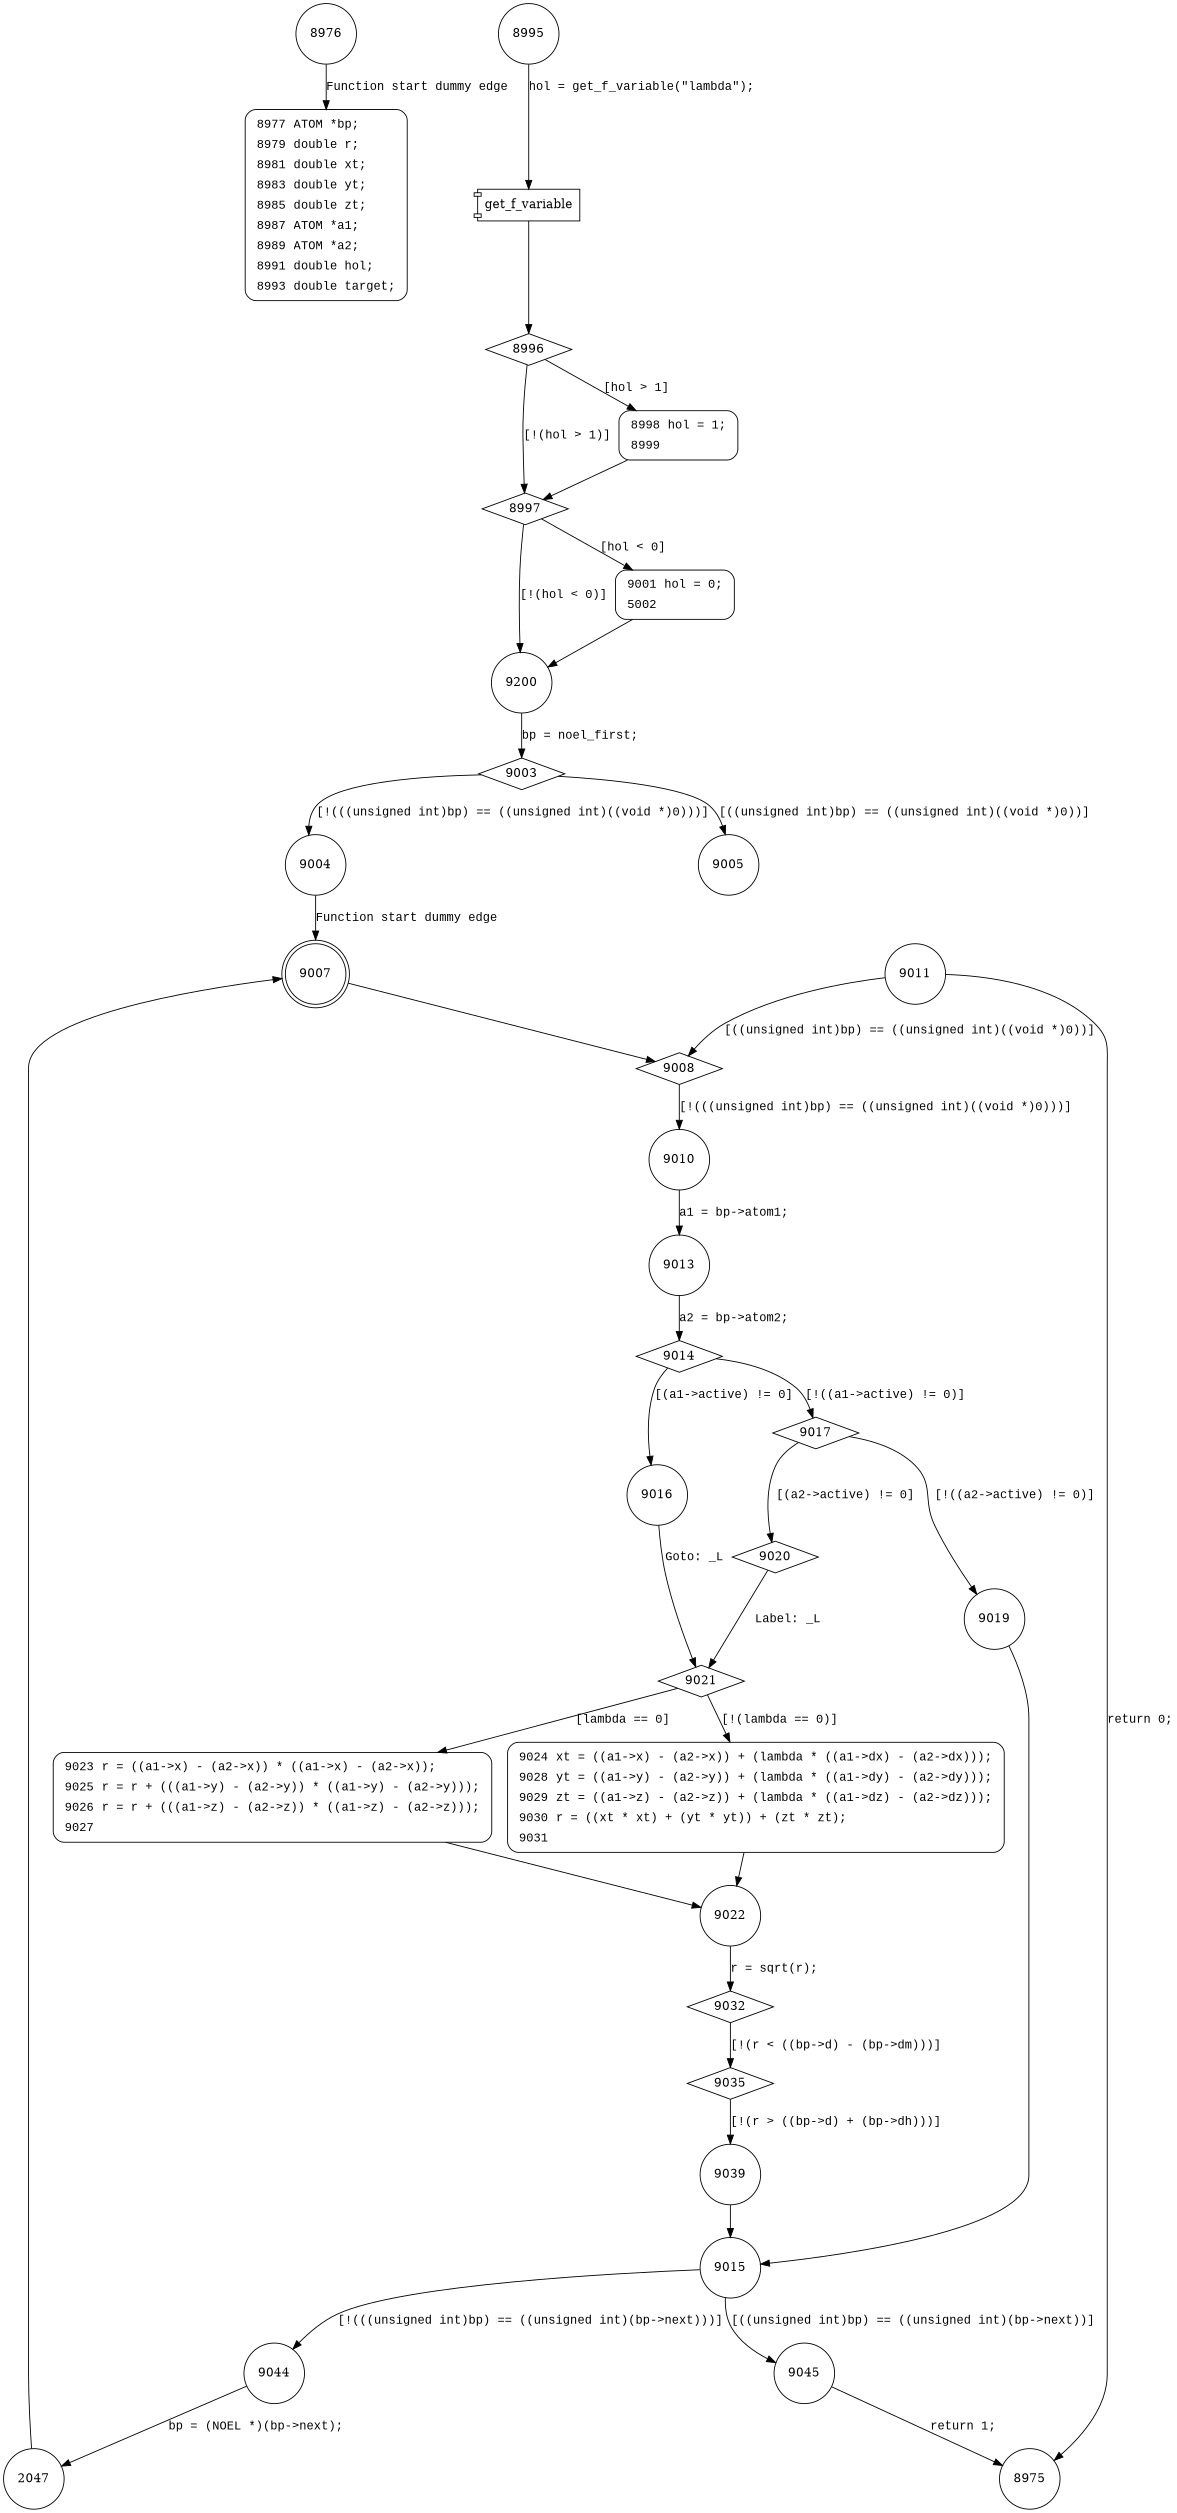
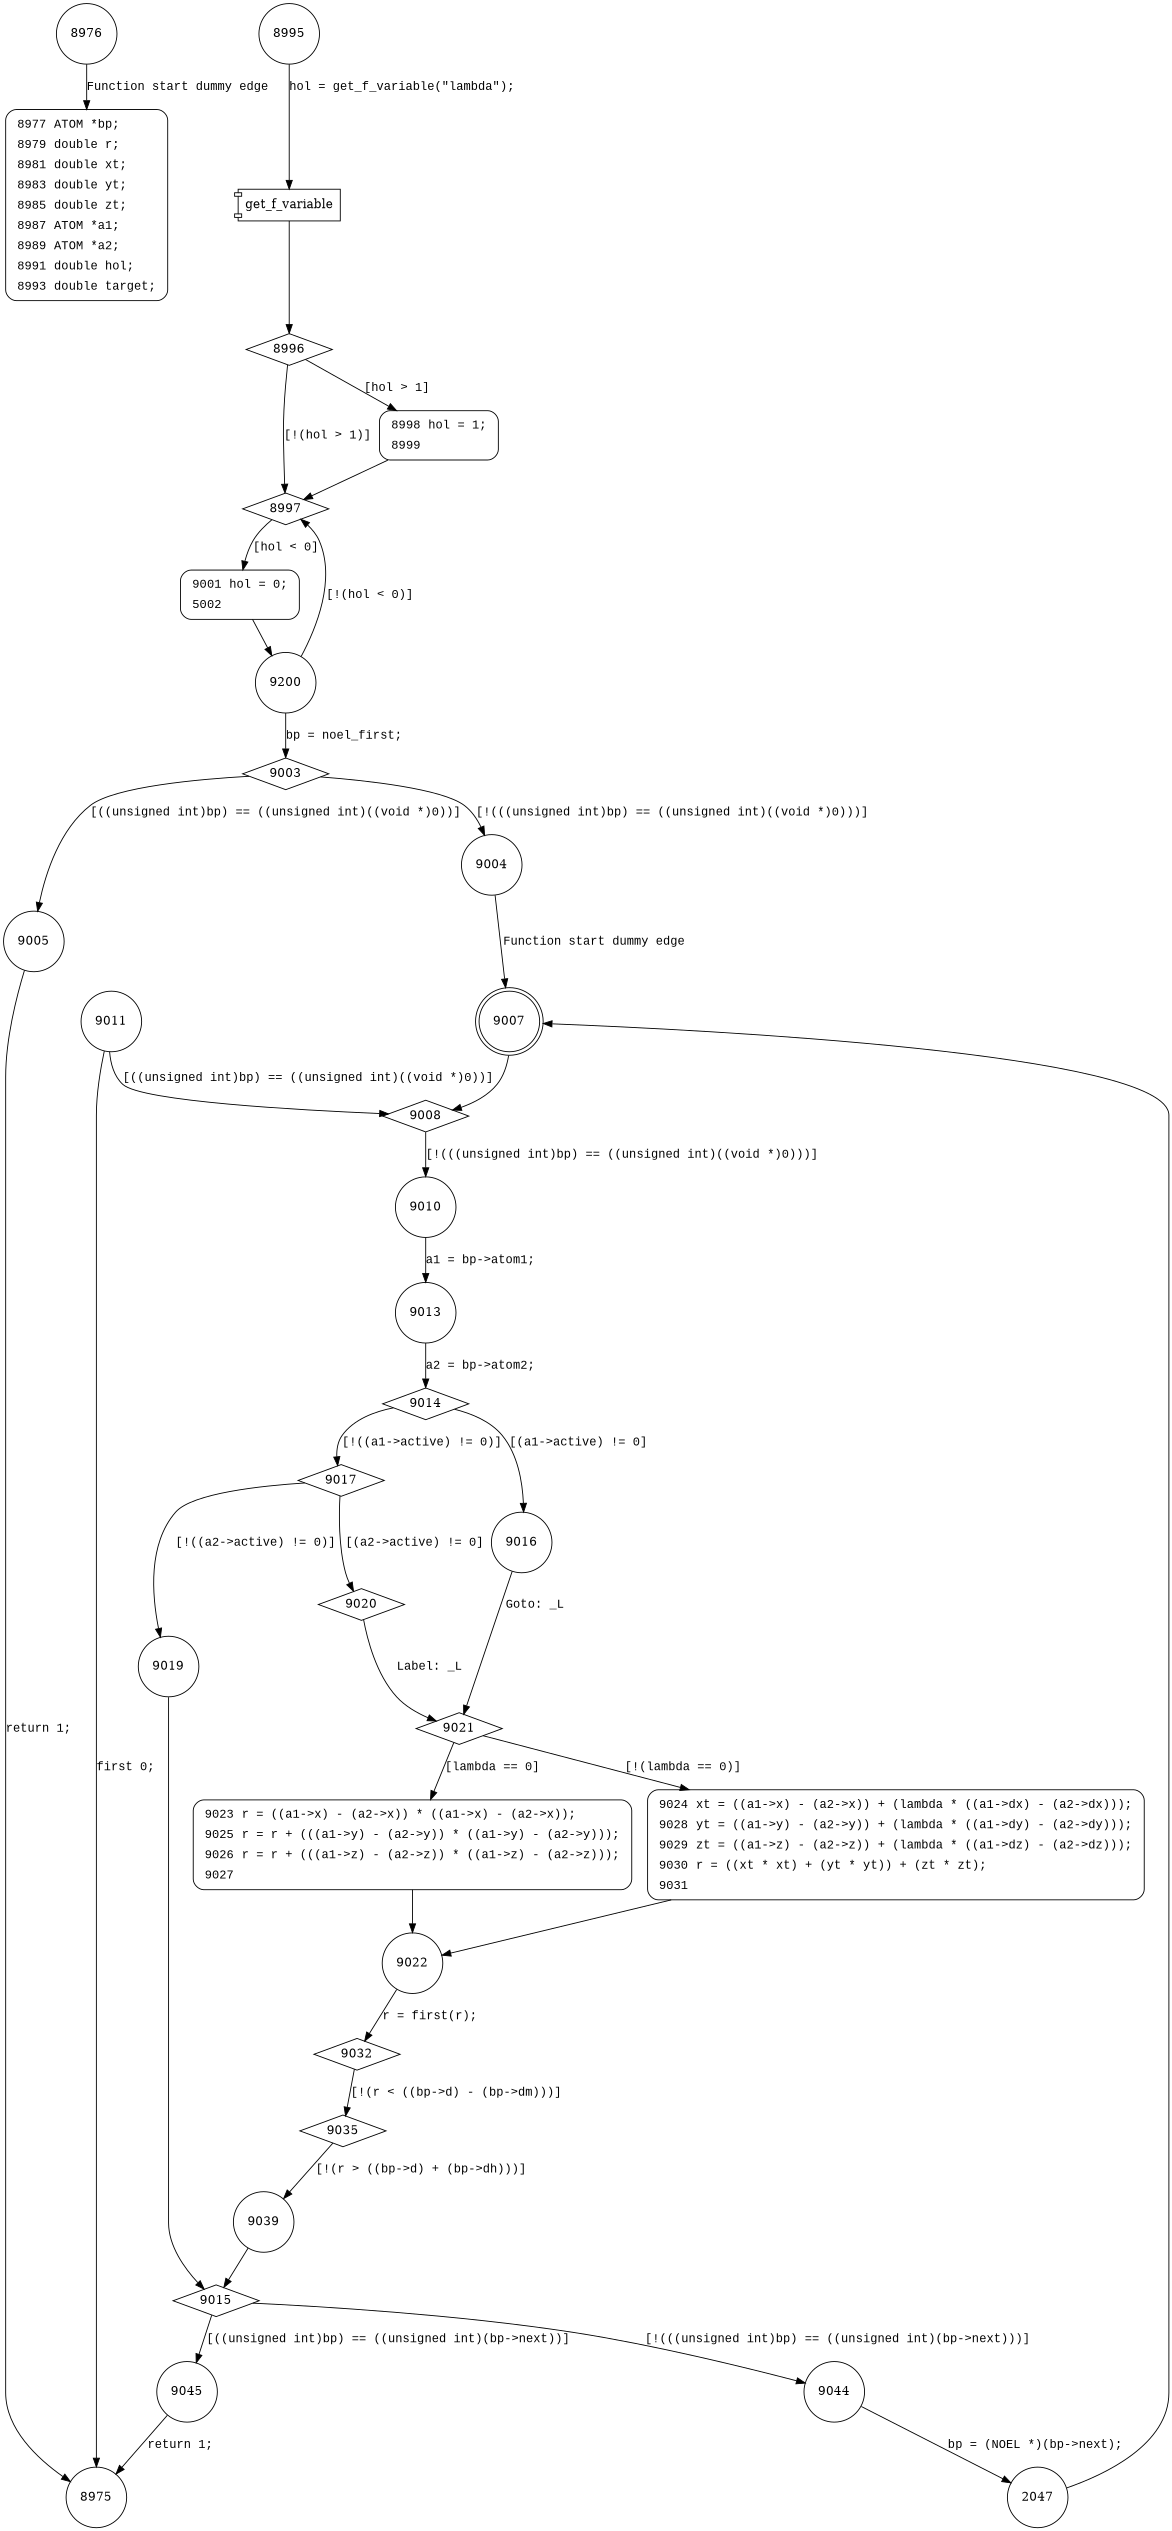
(519, 584) -> (324, 591)
(1140, 1719) -> (126, 1767)
none -> (6, 1733)
(774, 1968) -> (430, 2016)
(730, 2268) -> (216, 2301)
